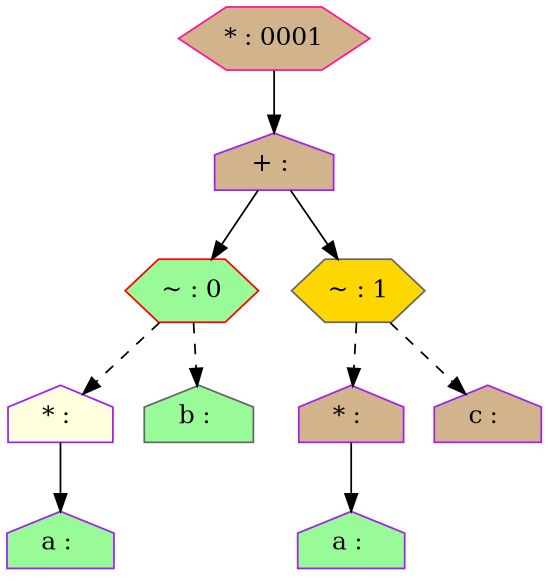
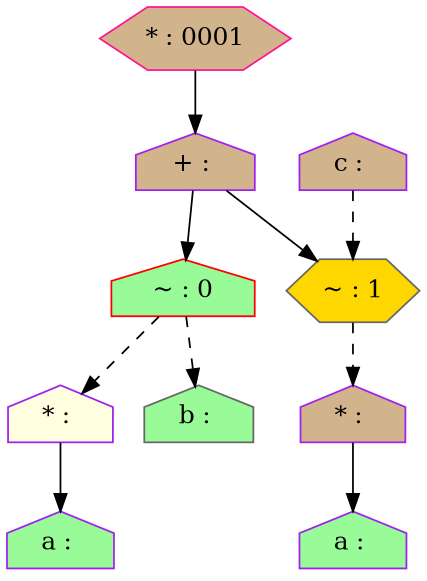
(192, 291) -> (183, 291)
(421, 352) -> (353, 216)
